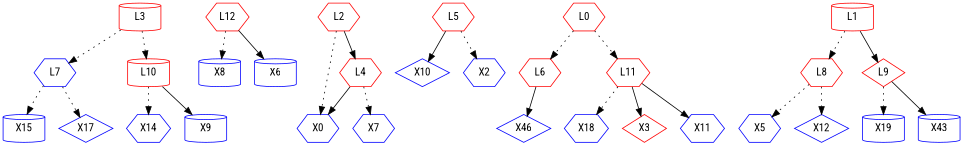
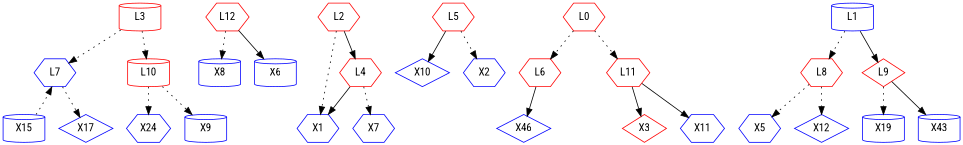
(853, 17) -> (853, 17)
(37, 96) -> (42, 104)
(174, 98) -> (174, 98)
(149, 128) -> (149, 128)
(318, 128) -> (318, 128)
(586, 128) -> none
